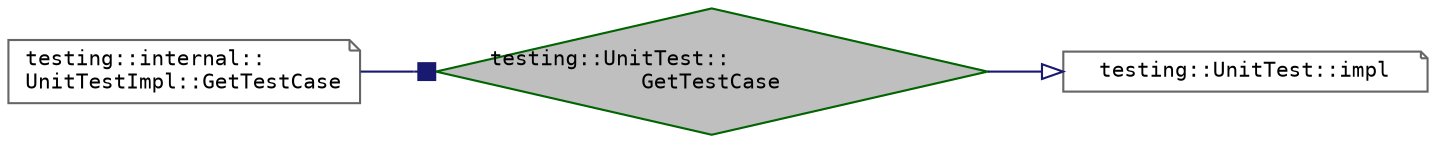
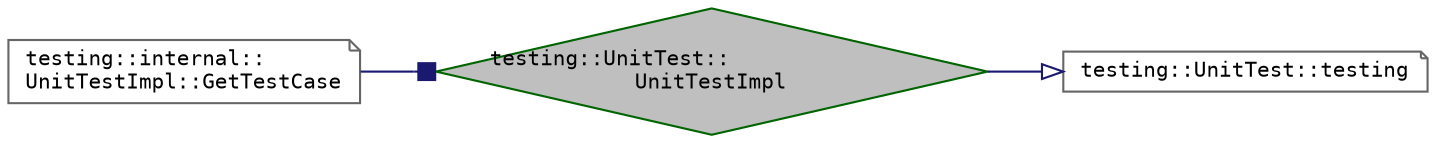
(712, 72) -> (712, 72)
(1245, 72) -> (1245, 72)
